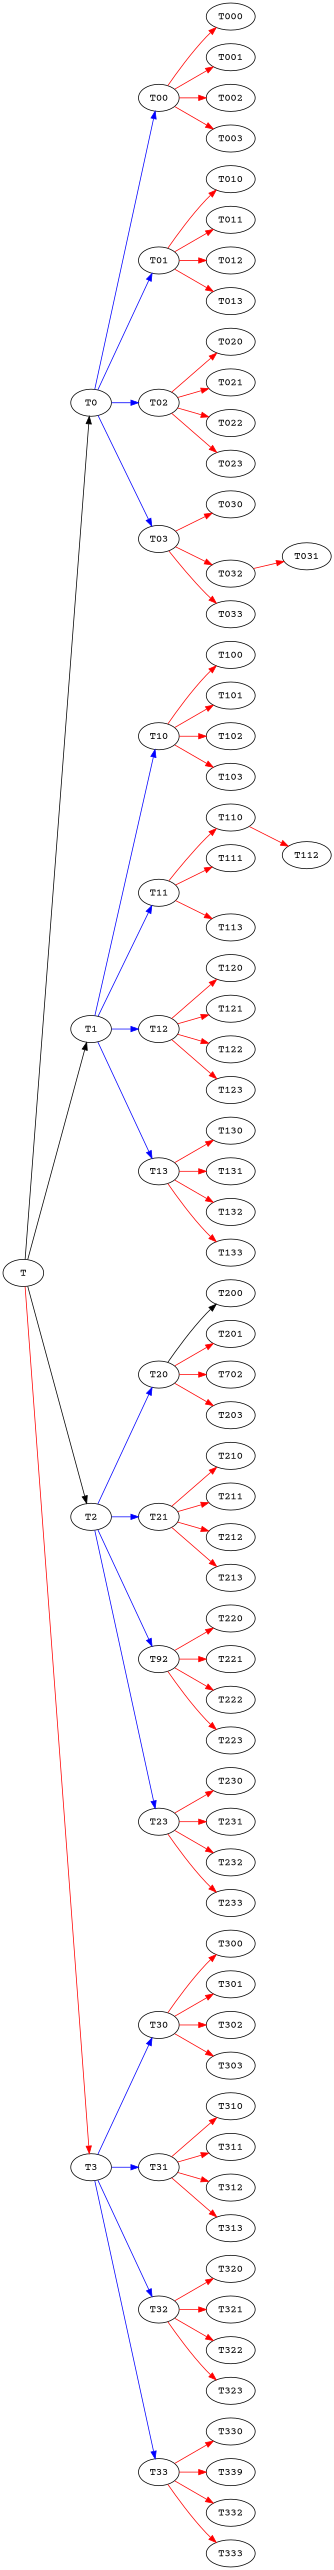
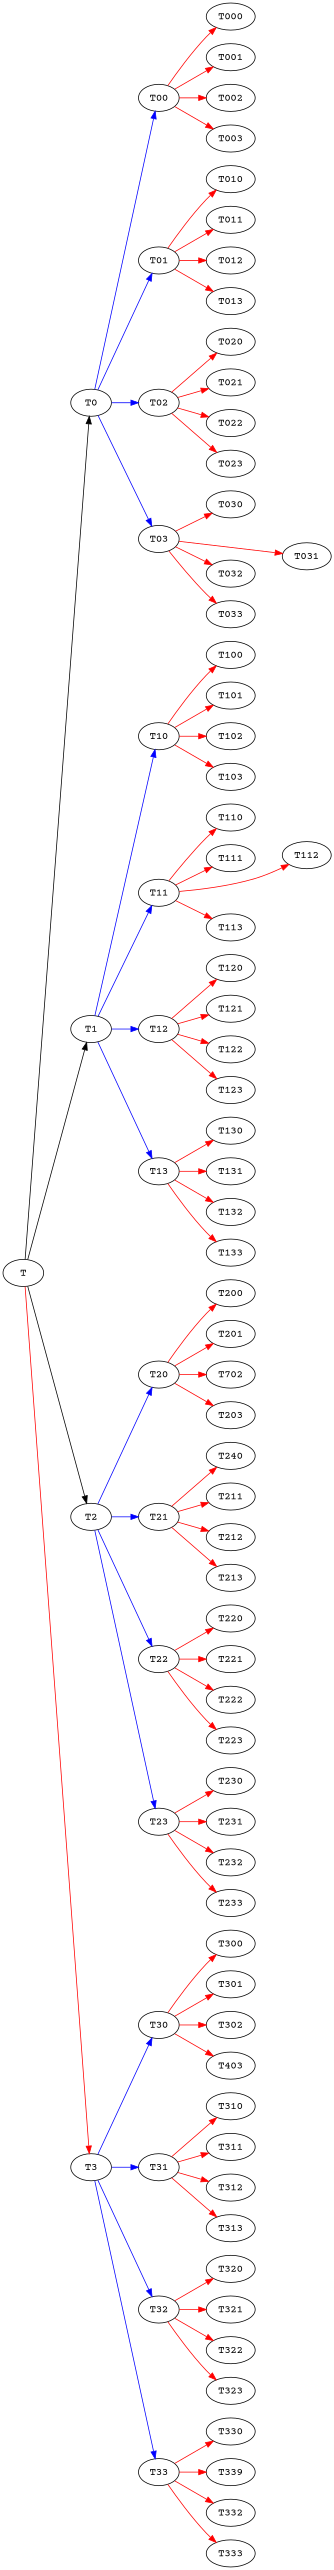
(265, 566) -> (227, 547)
(265, 835) -> (232, 884)
(188, 1335) -> (188, 1335)
(231, 1456) -> (231, 1456)
(159, 1659) -> (159, 1659)
(231, 2066) -> (231, 2066)
